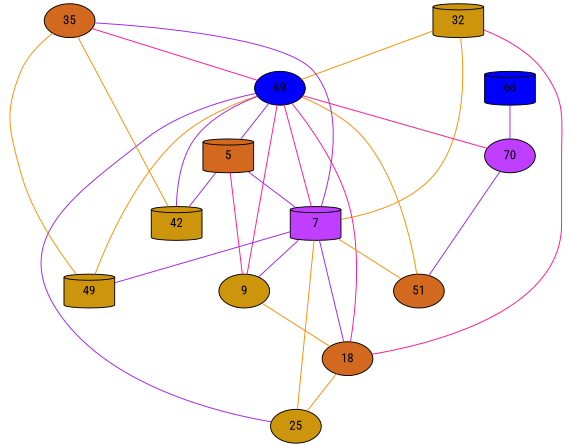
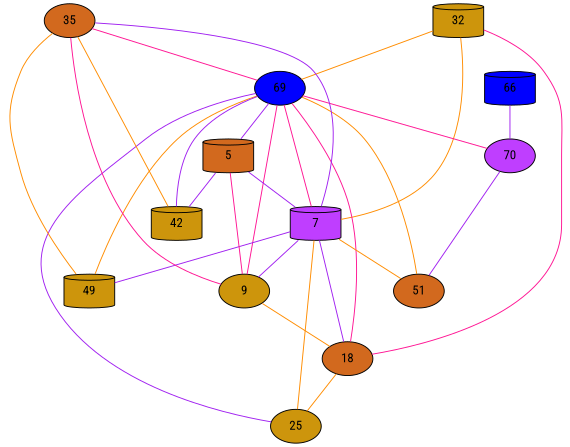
none -> (108, 187)
